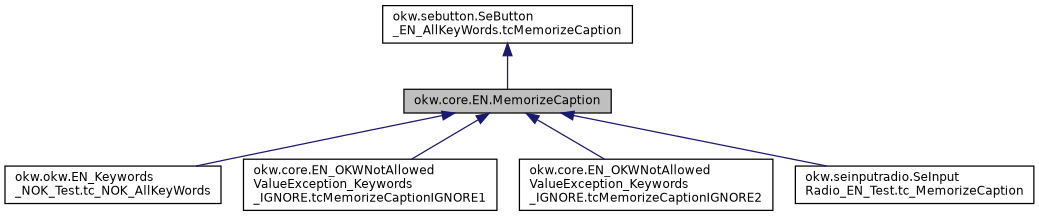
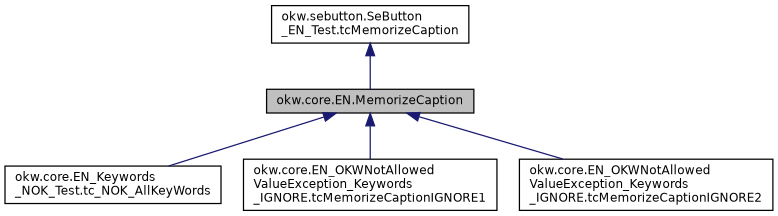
(508, 24) -> (370, 24)
(113, 185) -> (113, 185)
(915, 185) -> none
